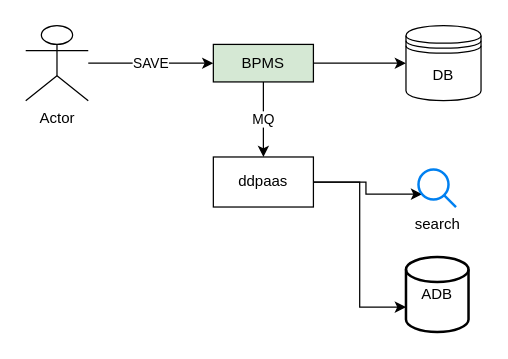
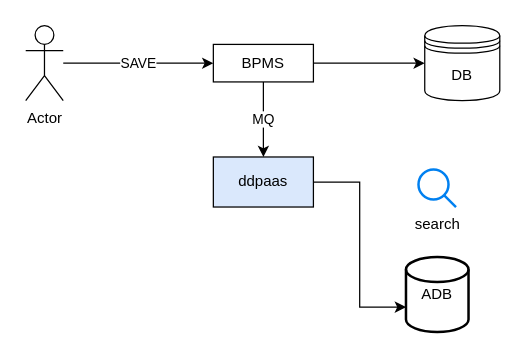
(57, 63) -> (44, 63)
(263, 63) -> (263, 63)
(443, 63) -> (462, 63)
(263, 182) -> (263, 182)
(382, 194) -> none
